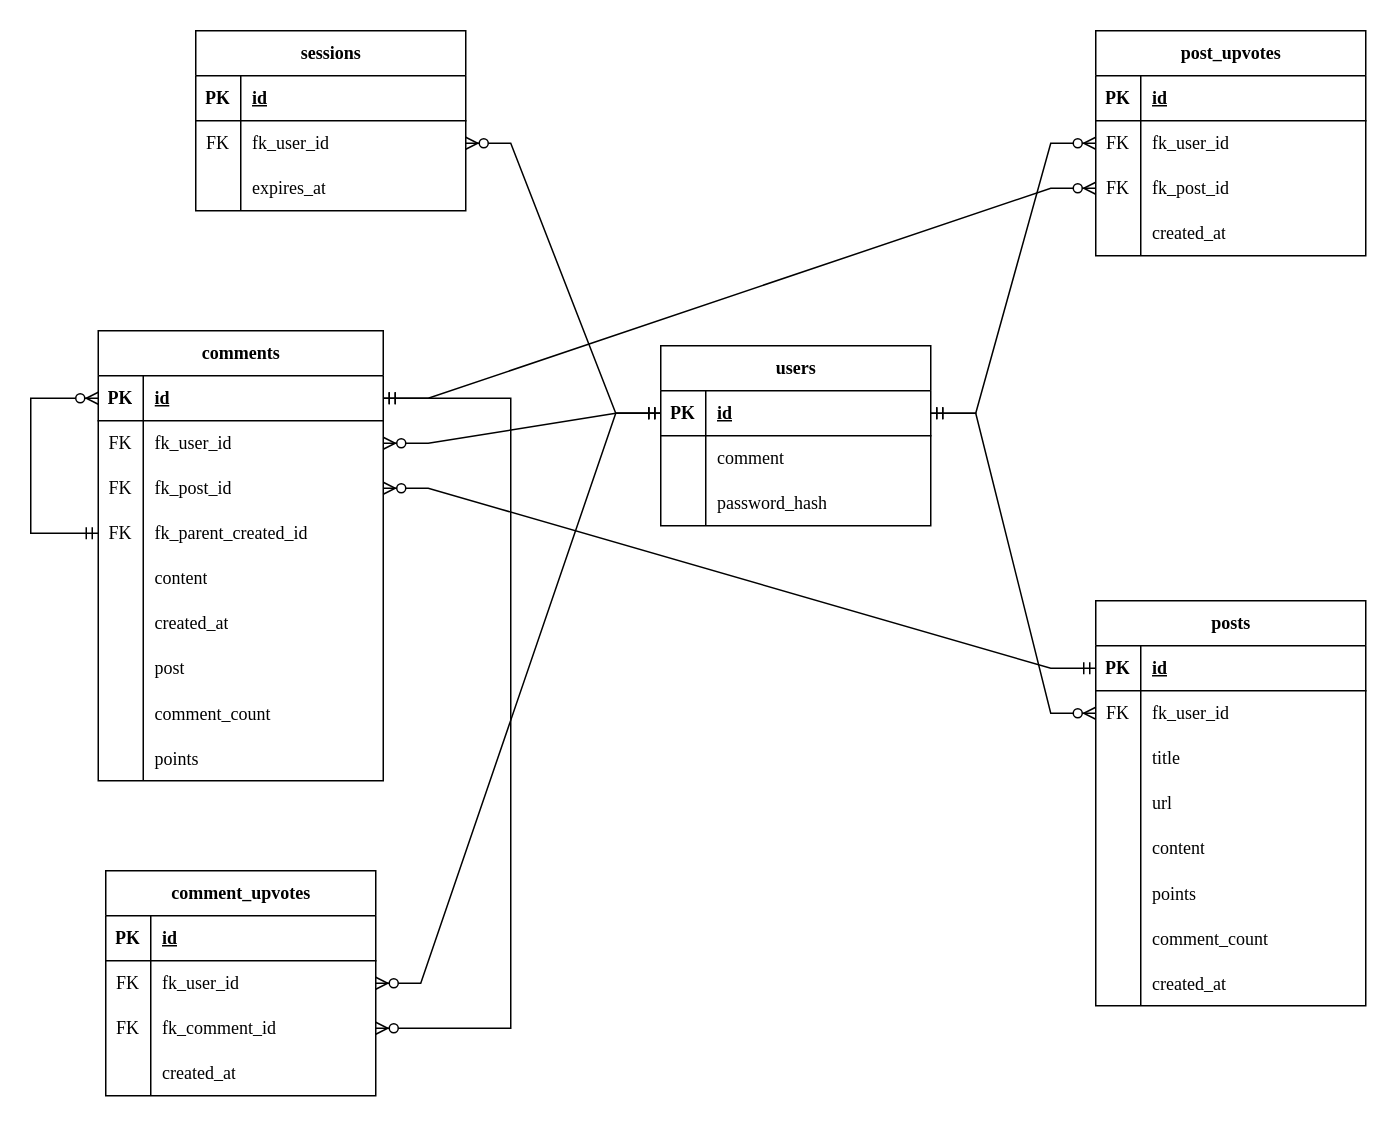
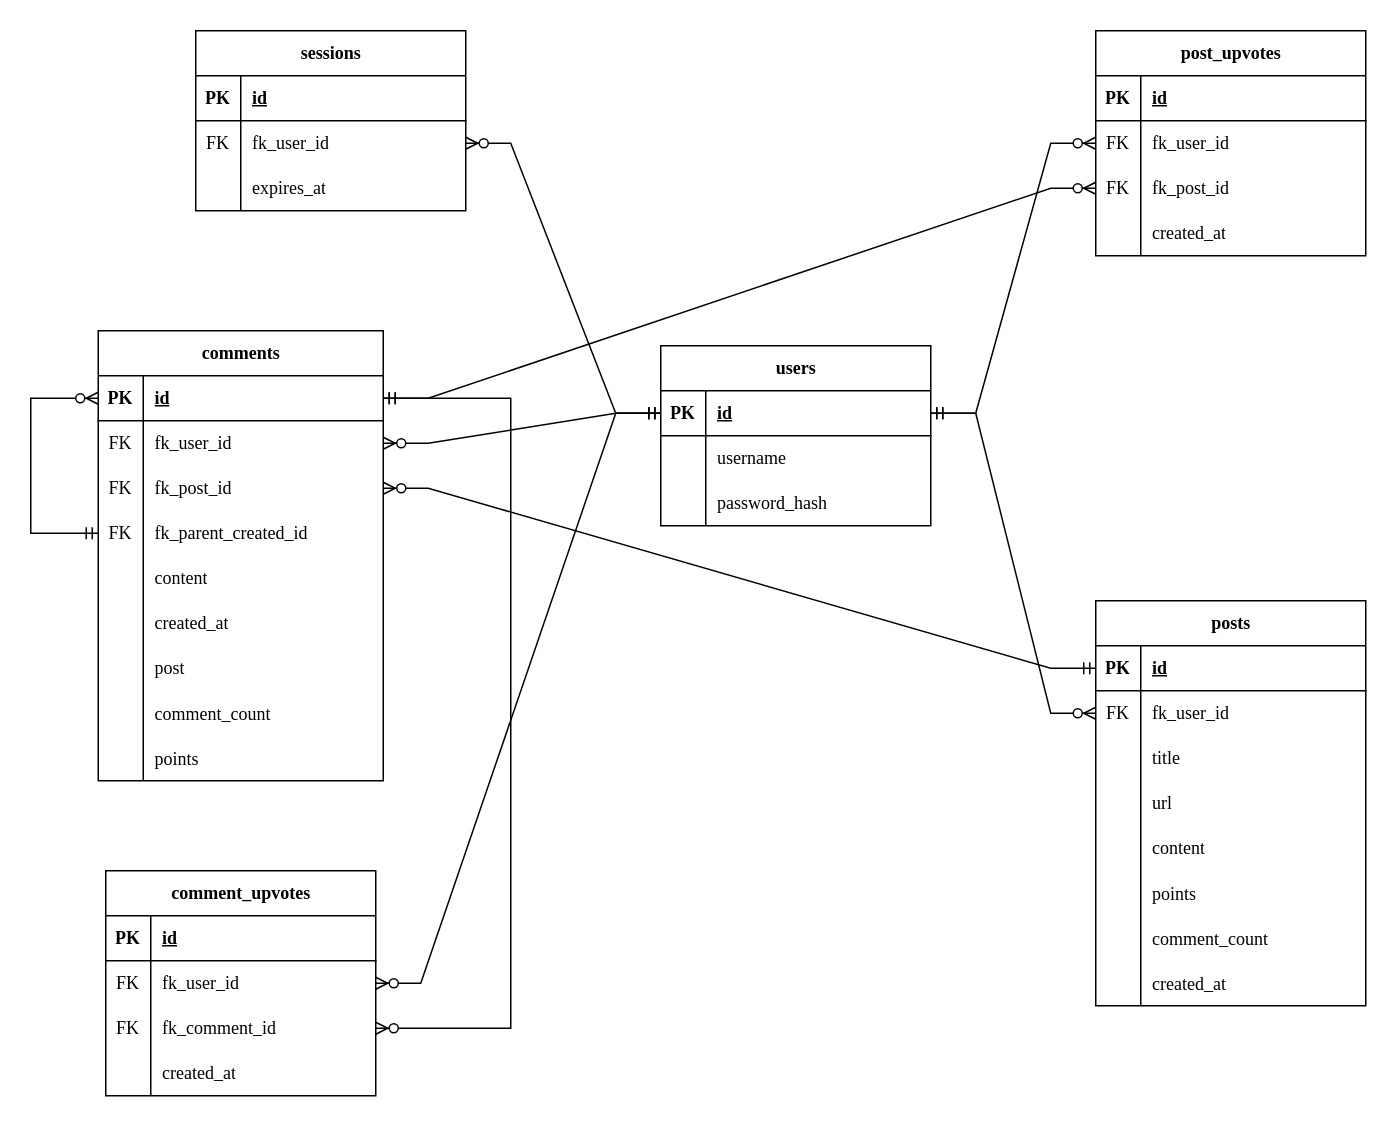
(753, 458) -> (758, 458)
